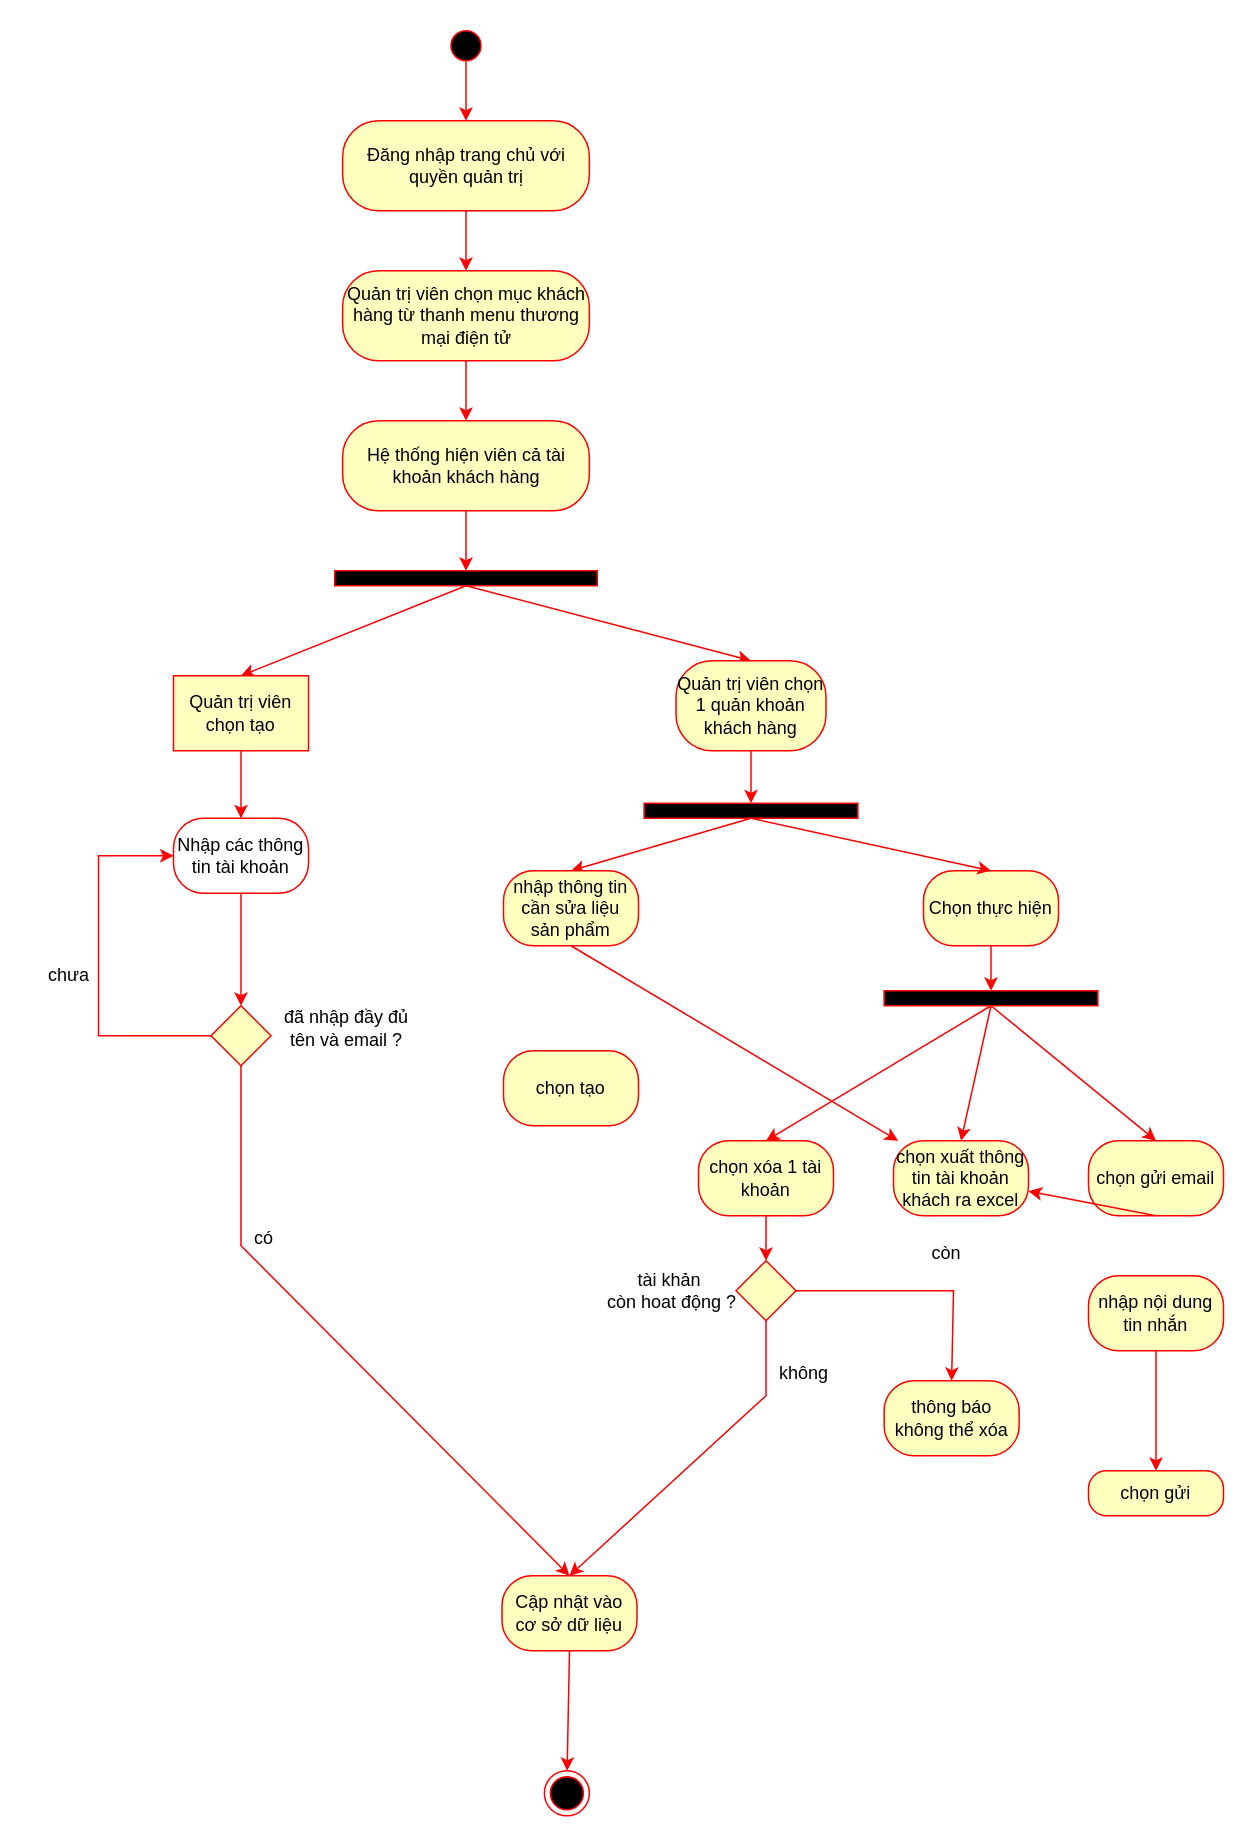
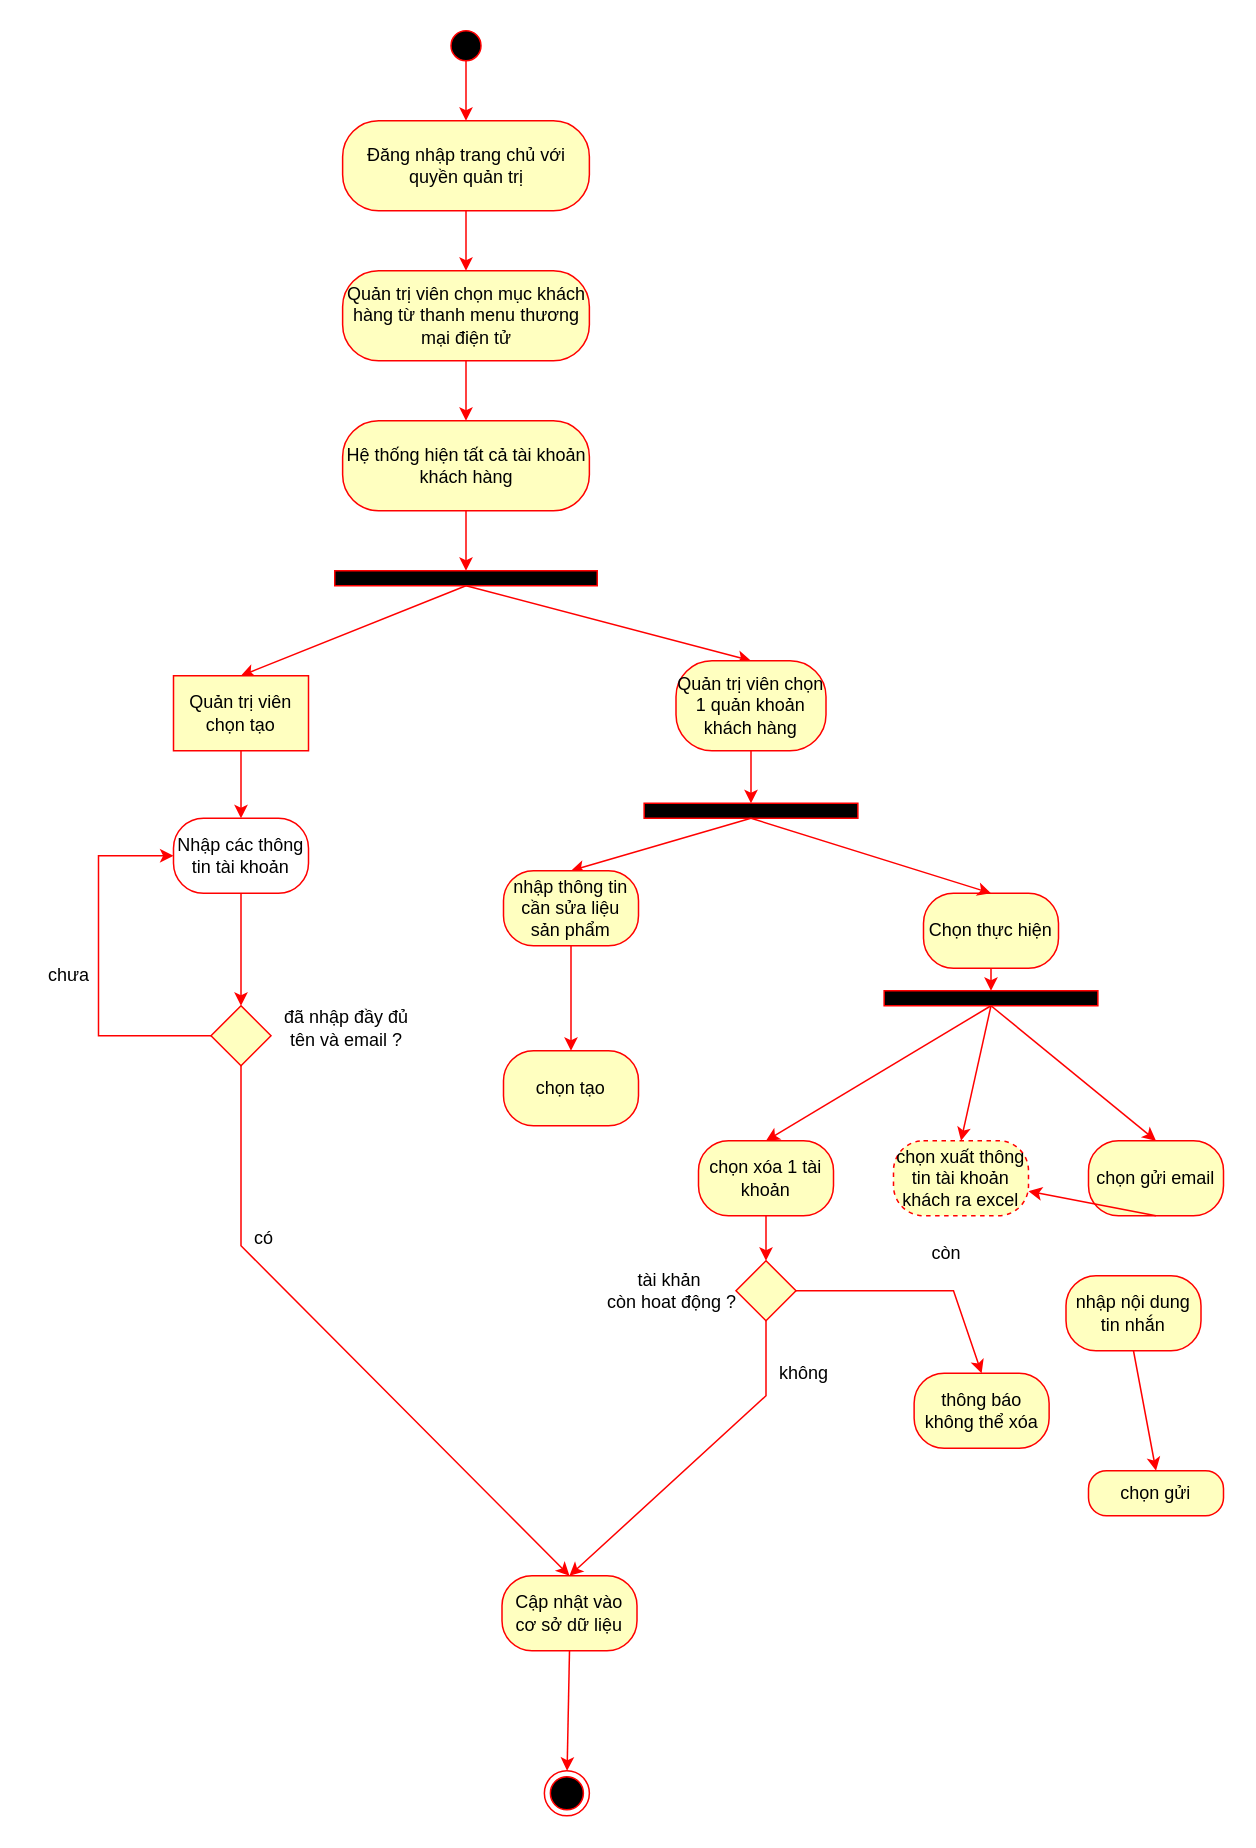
(467, 466) -> (467, 466)
(991, 908) -> (991, 931)
(730, 1041) -> (571, 993)
(961, 1178) -> (961, 1178)
(1156, 1313) -> (1133, 1313)
(951, 1418) -> (981, 1411)
